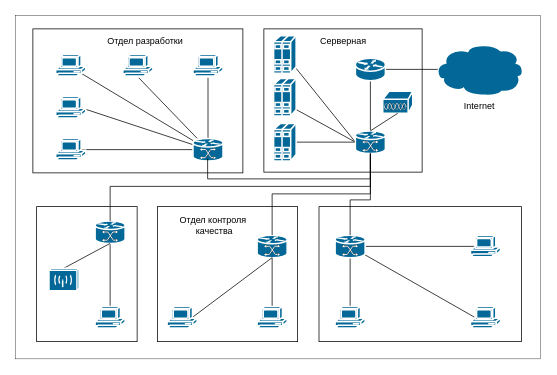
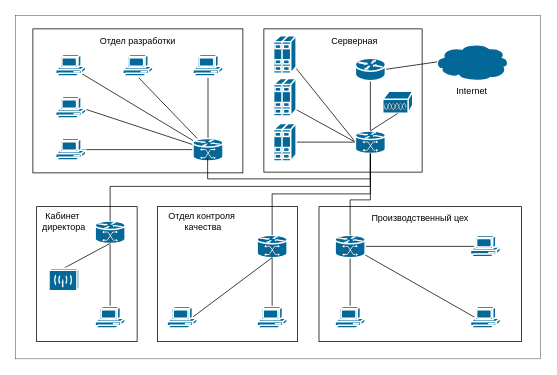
(145, 41) -> (138, 41)
(343, 41) -> (354, 41)
(479, 69) -> (471, 62)
none -> (420, 219)
none -> (64, 222)
(213, 225) -> (202, 222)
